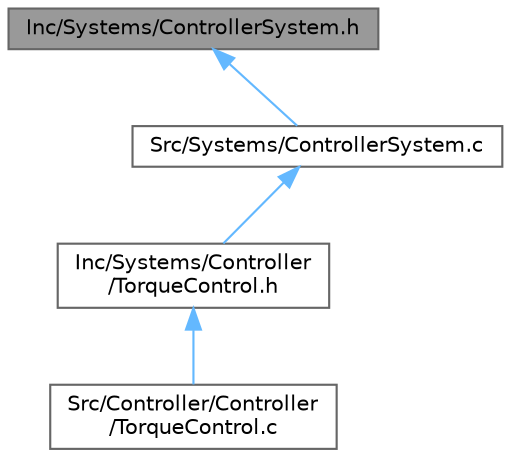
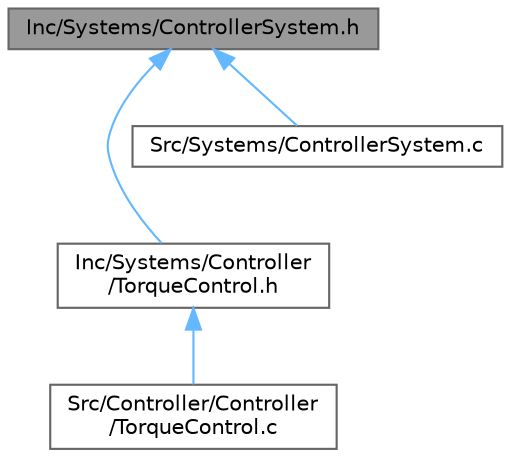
(254, 213) -> (109, 154)
